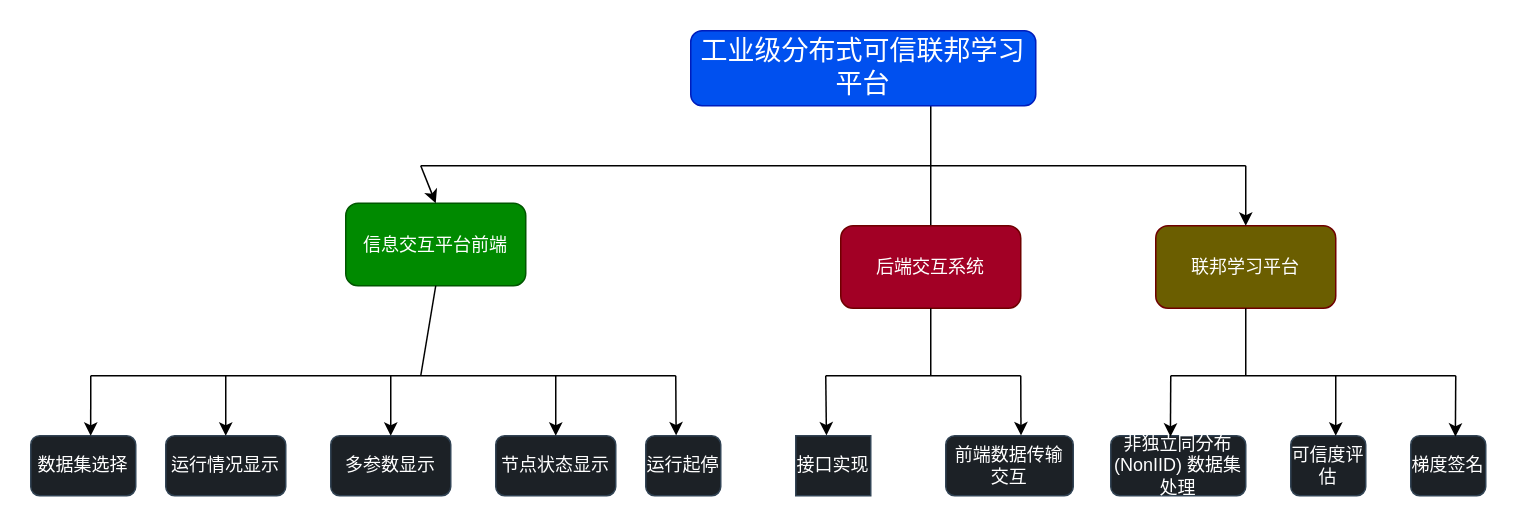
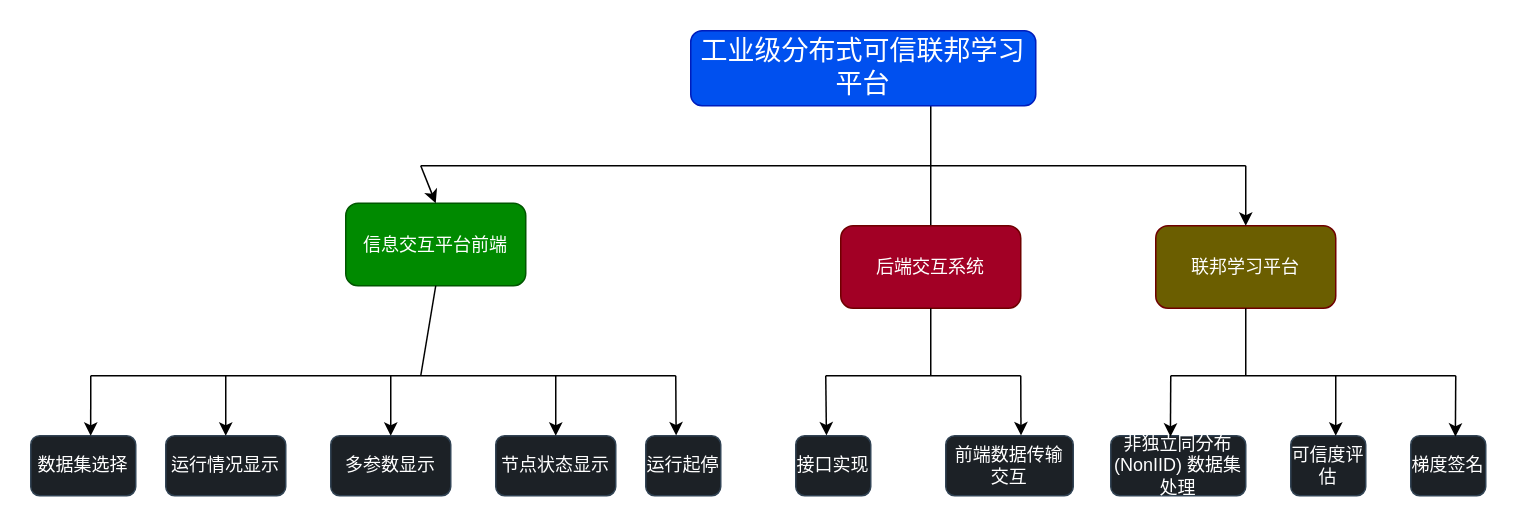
(833, 466) -> (833, 466)
